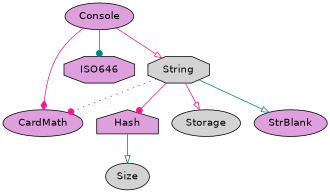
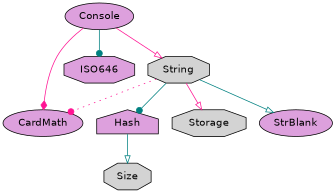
(154, 96) -> (154, 96)
(206, 123) -> (209, 123)
(128, 177) -> (128, 177)
